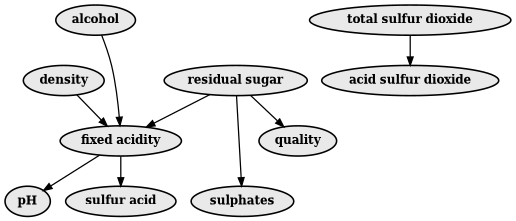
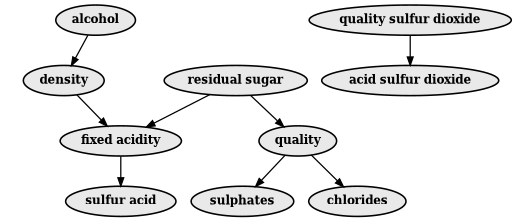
(410, 20) -> (410, 20)
(114, 75) -> (82, 47)
(239, 137) -> (273, 168)
(28, 201) -> none
none -> (357, 201)
